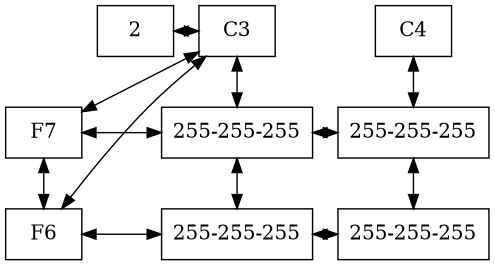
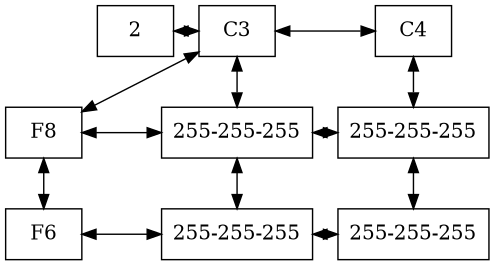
(135, 121) -> (325, 31)
(44, 133) -> (44, 133)
